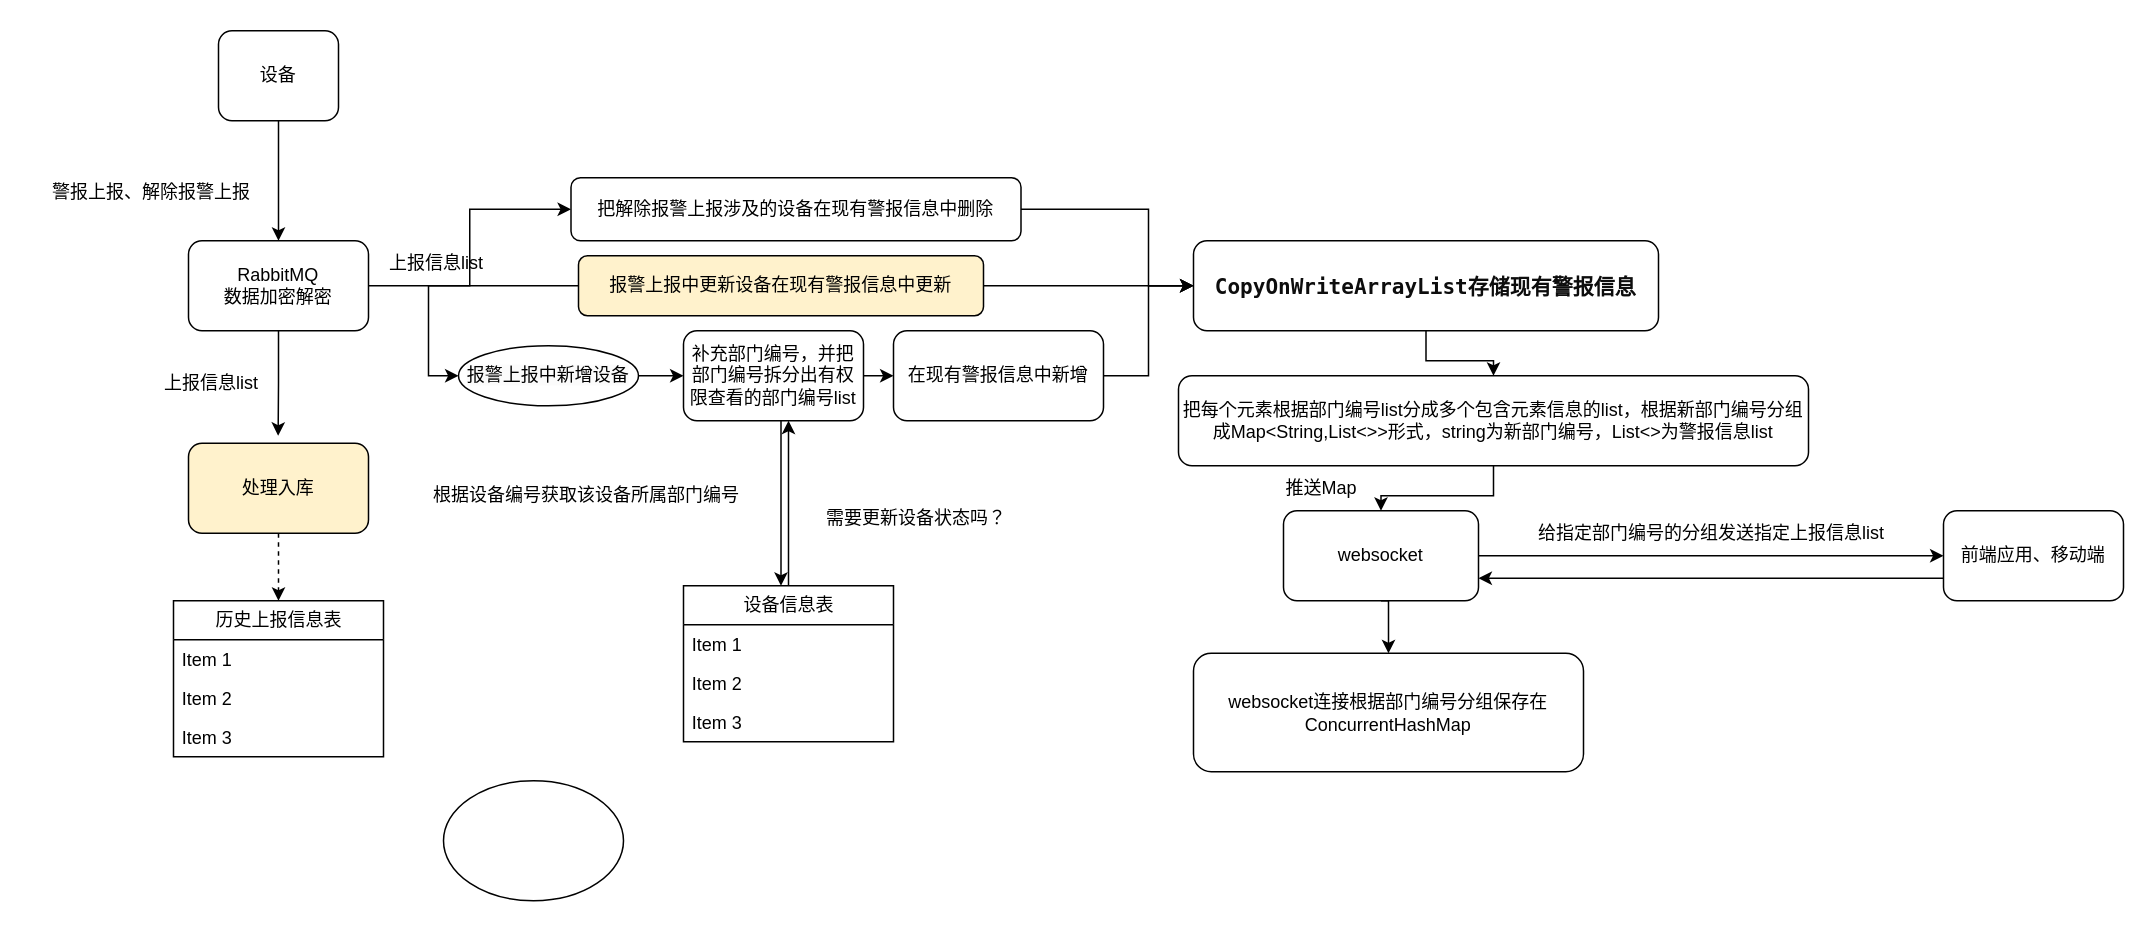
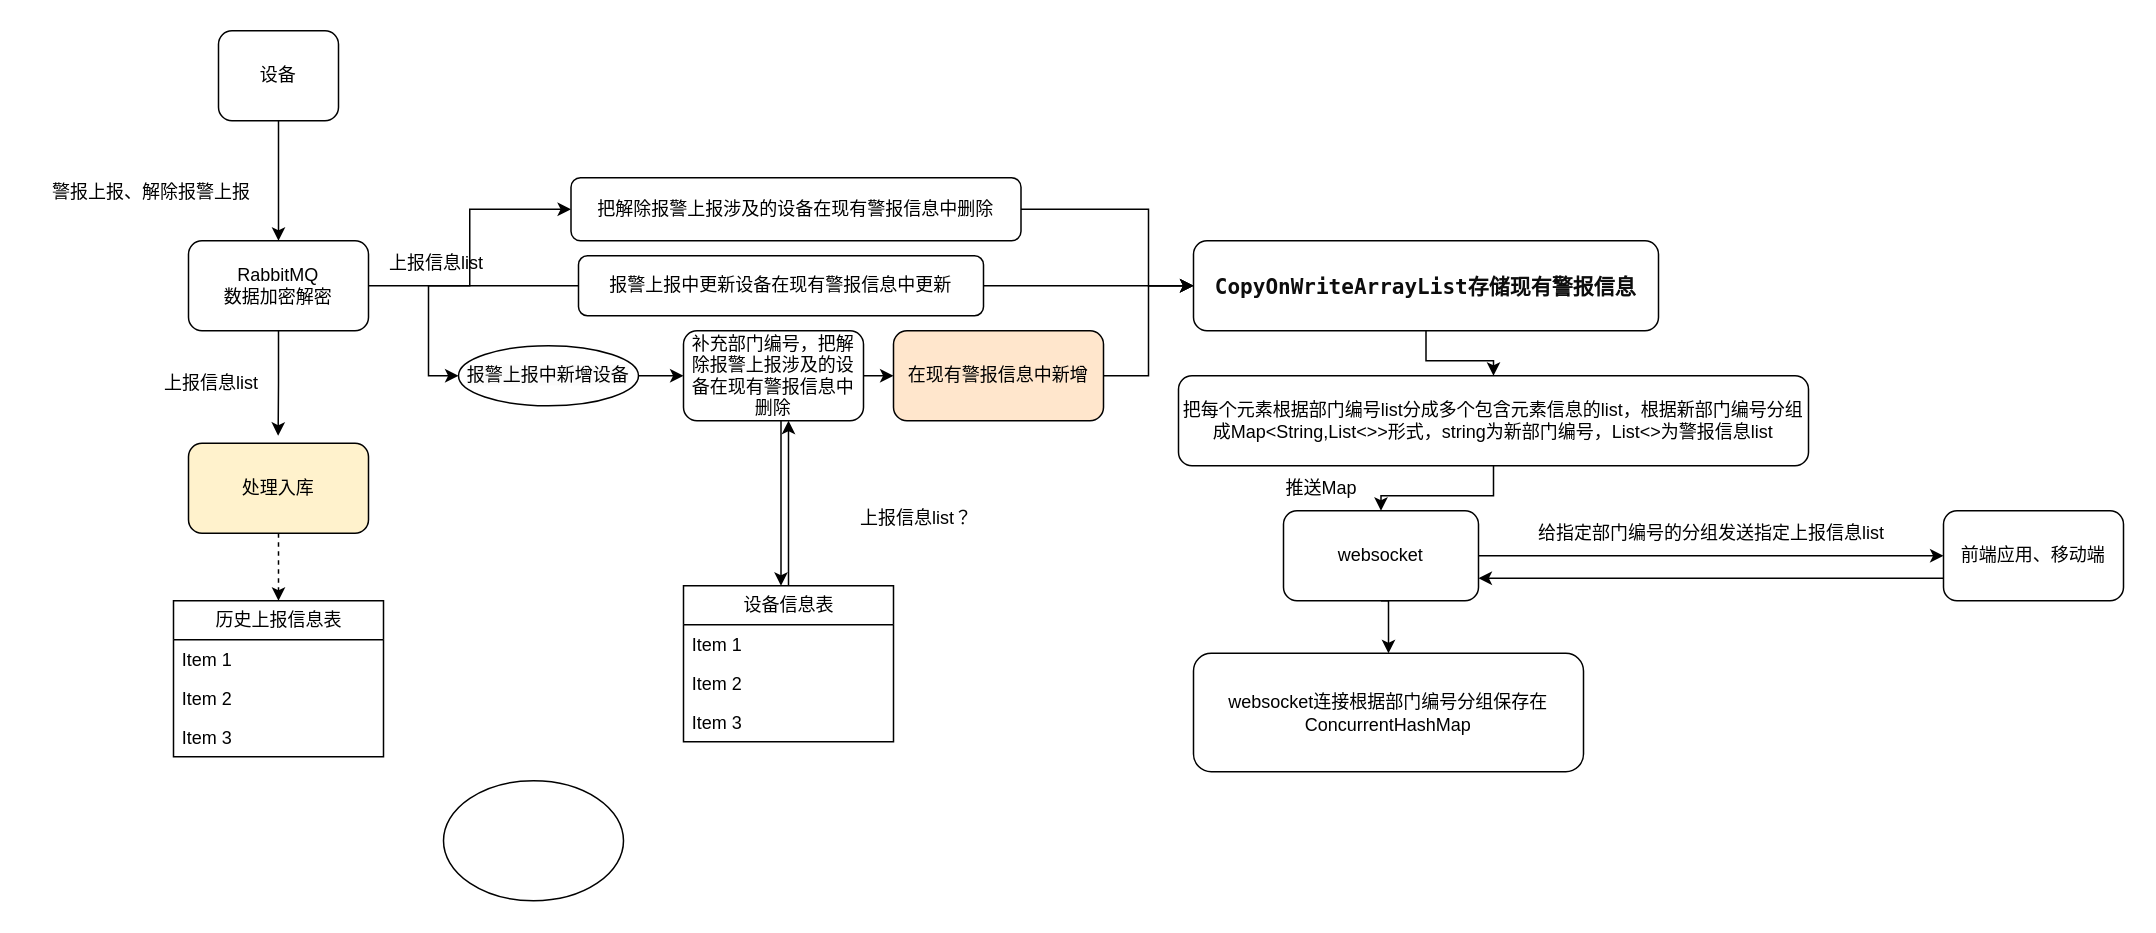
(781, 286) -> (781, 286)
(773, 376) -> (773, 376)
(998, 376) -> (998, 376)
(586, 496) -> none
(917, 518) -> (917, 518)
